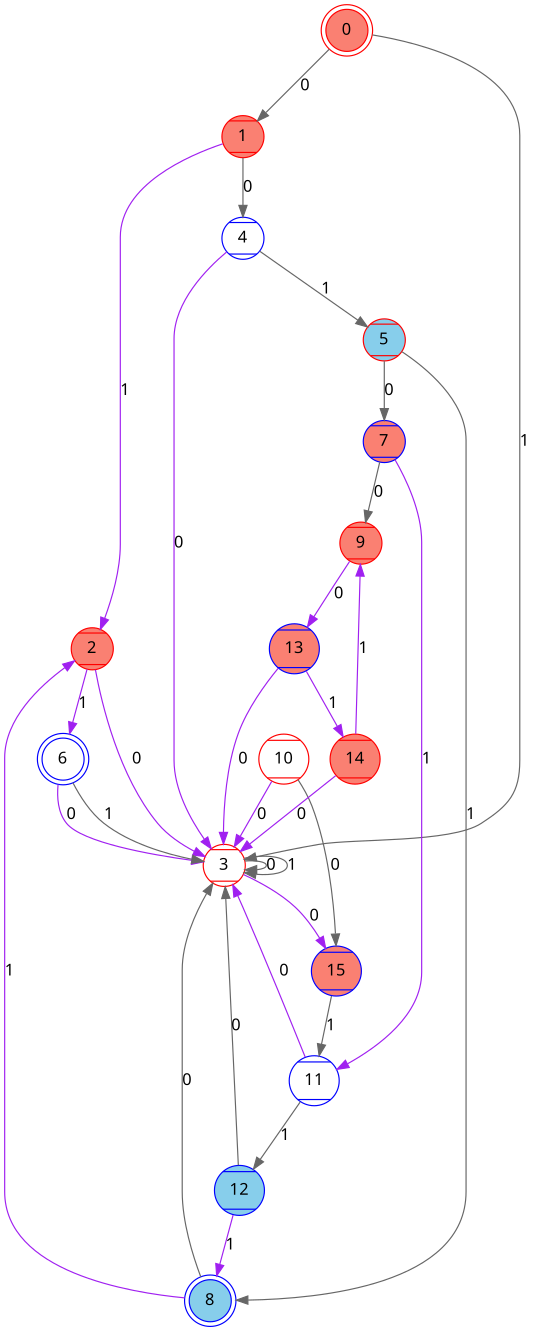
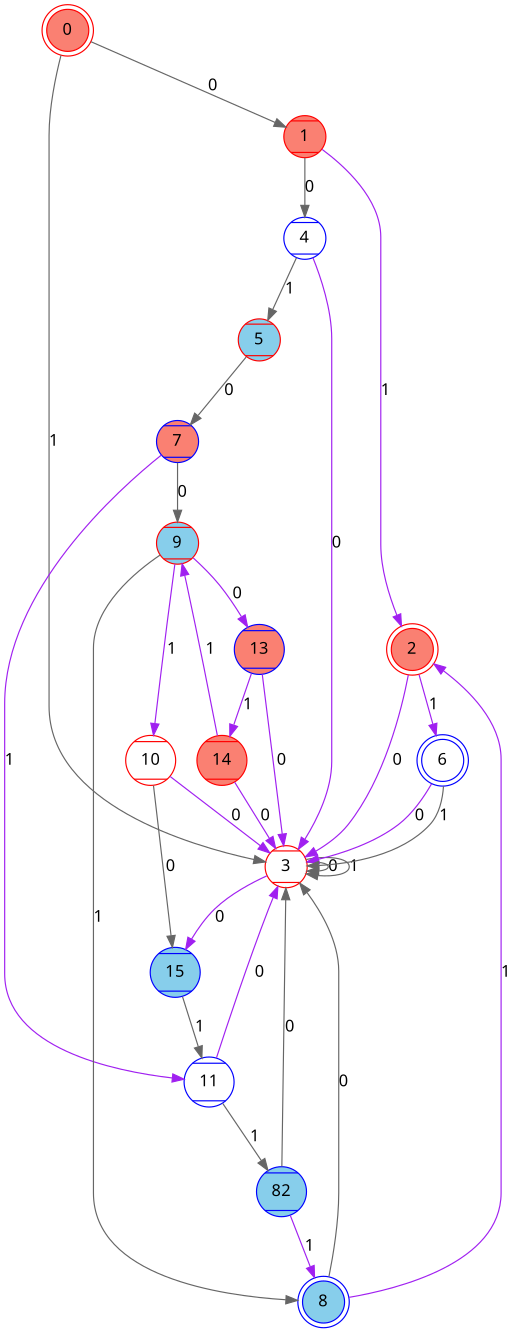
(361, 543) -> (178, 543)
none -> (165, 644)
(92, 649) -> (412, 649)
(466, 893) -> (93, 981)
(336, 971) -> (175, 972)
(239, 1190) -> (282, 1192)
